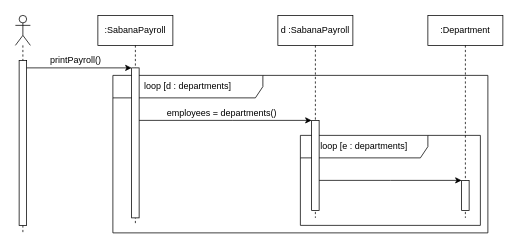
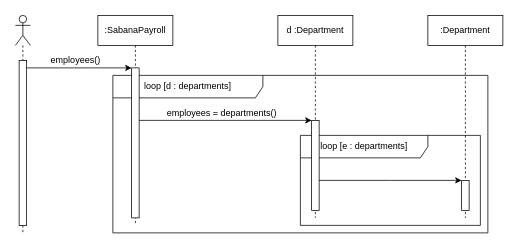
(315, 30) -> (315, 30)
(76, 60) -> (76, 60)
